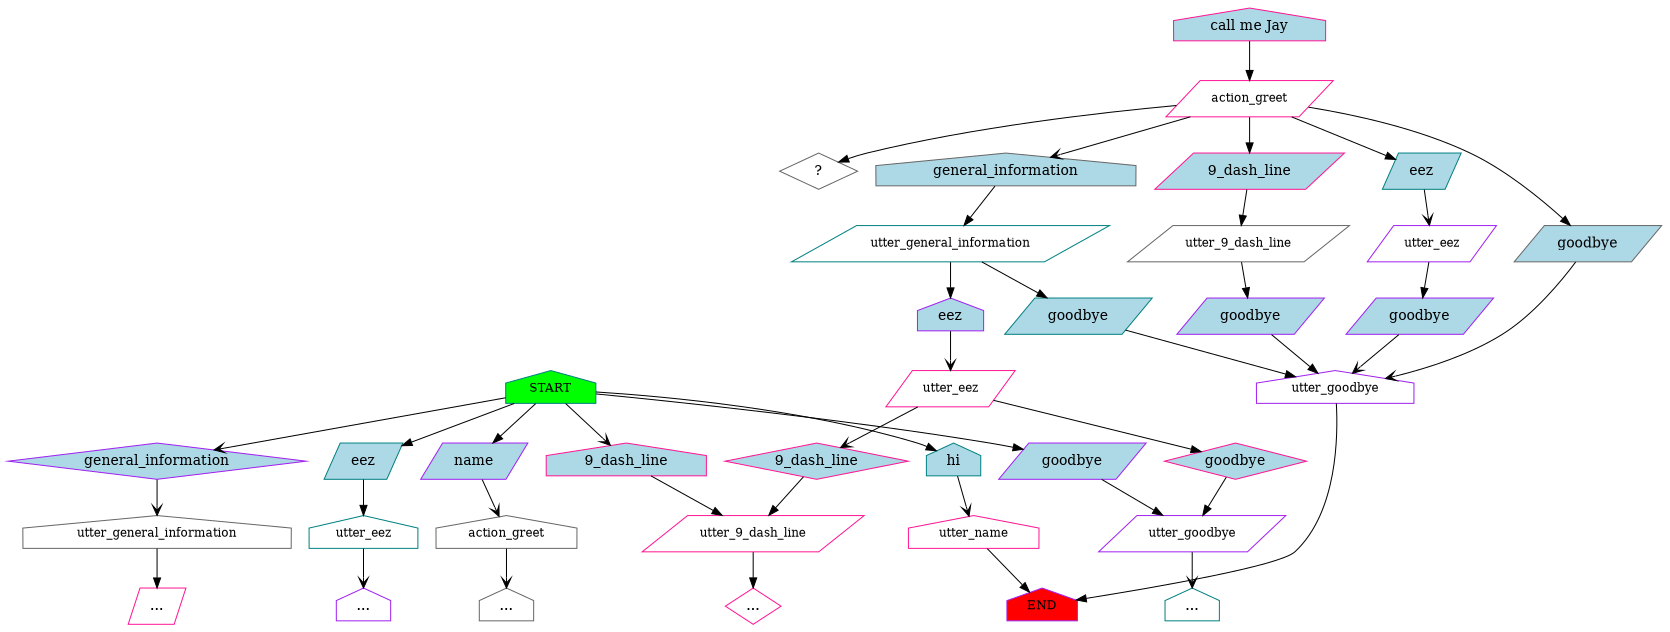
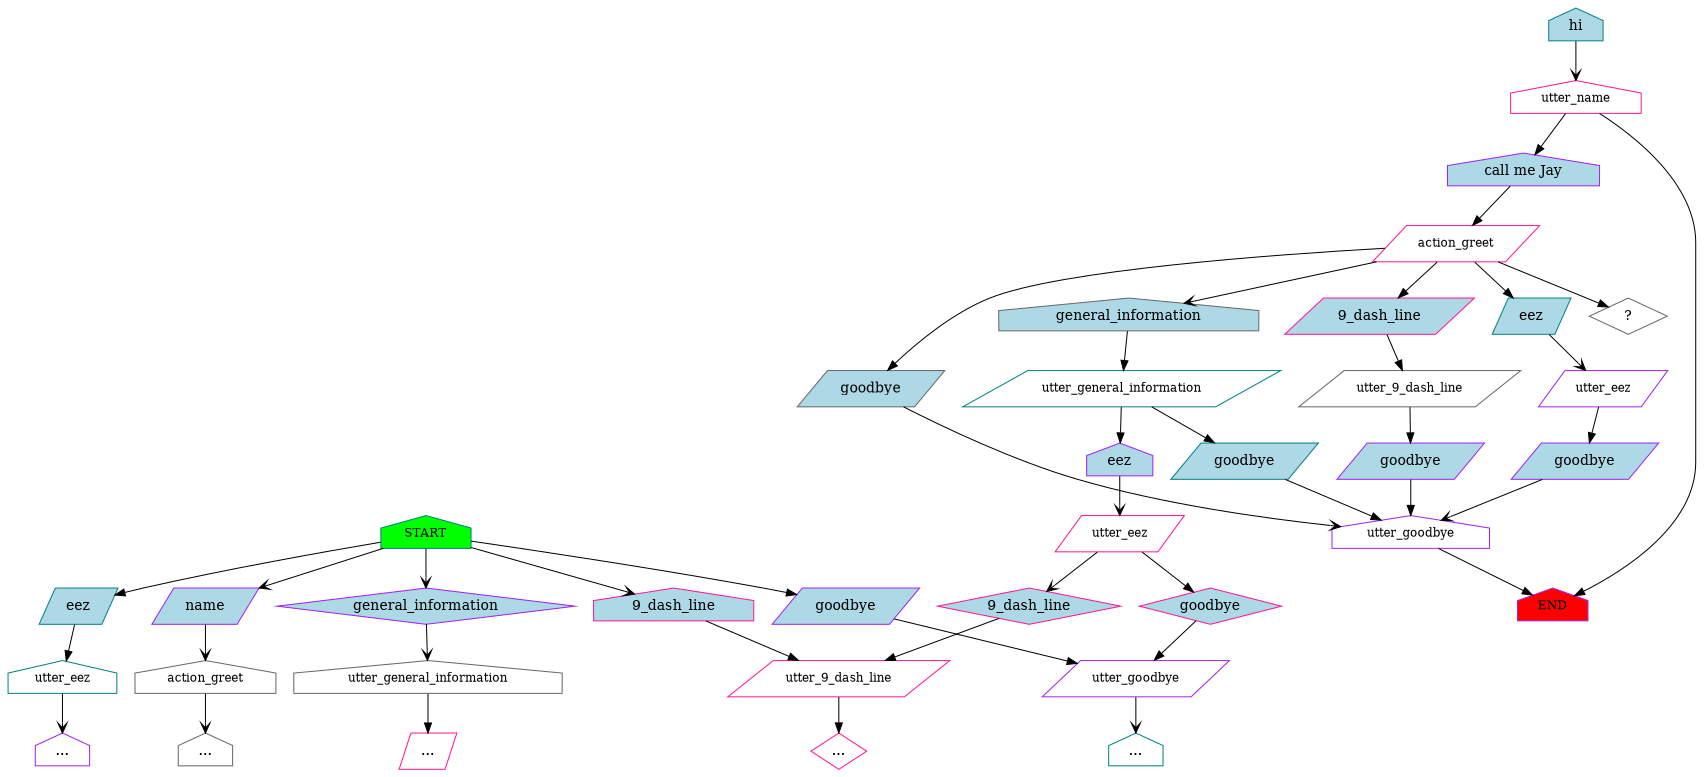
(1250, 26) -> (1524, 171)
none -> (1553, 130)
(763, 410) -> none
(518, 420) -> (326, 567)
